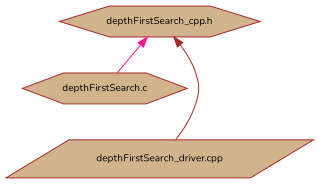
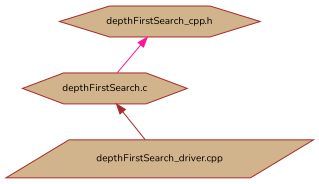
(198, 93) -> (134, 126)
